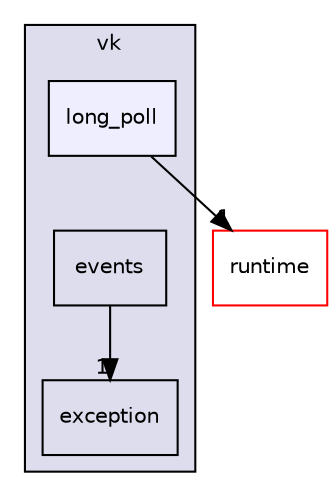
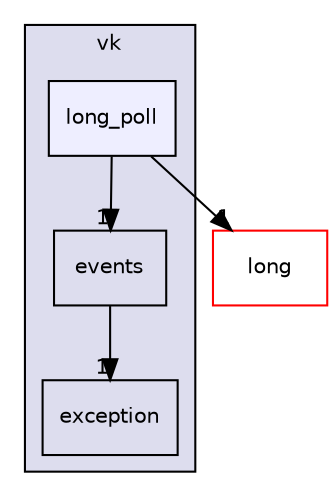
none -> (111, 183)
(270, 268) -> (270, 268)
